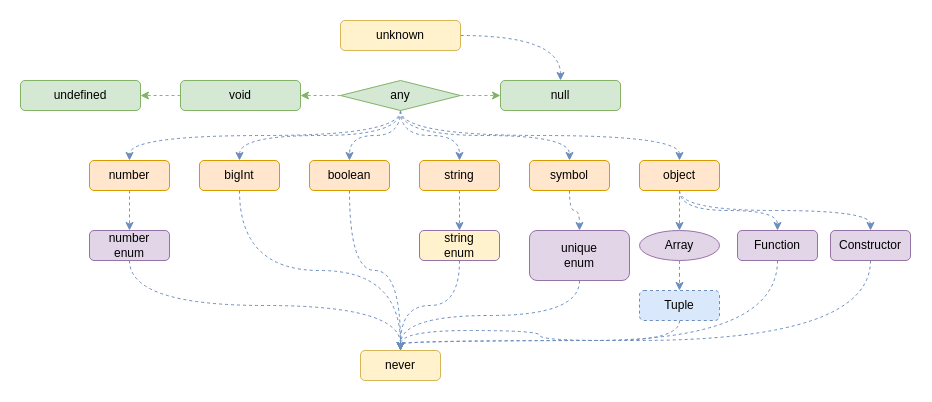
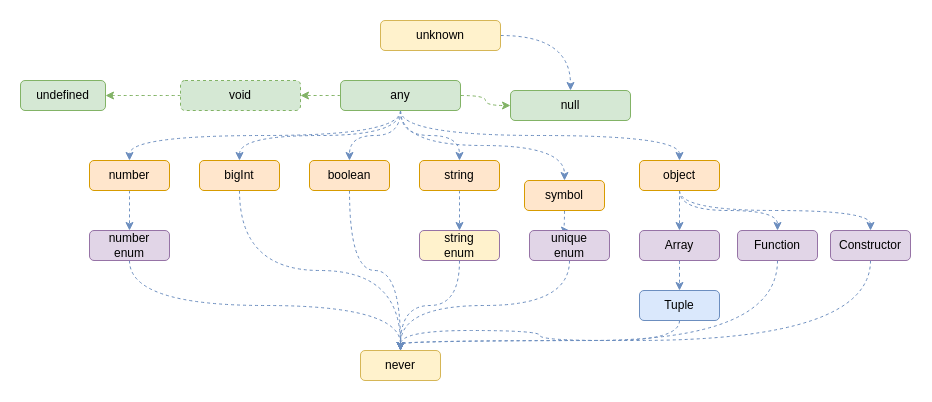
(401, 36) -> (441, 36)
(81, 96) -> (63, 96)
(241, 96) -> (241, 96)
(401, 96) -> (401, 96)
(561, 96) -> (571, 106)
(570, 176) -> (565, 196)
(680, 246) -> (680, 246)
(580, 256) -> (570, 246)
(680, 306) -> (680, 306)
